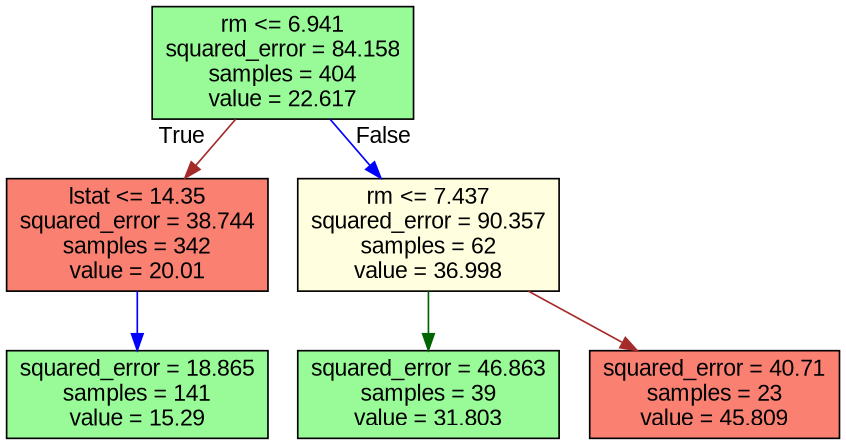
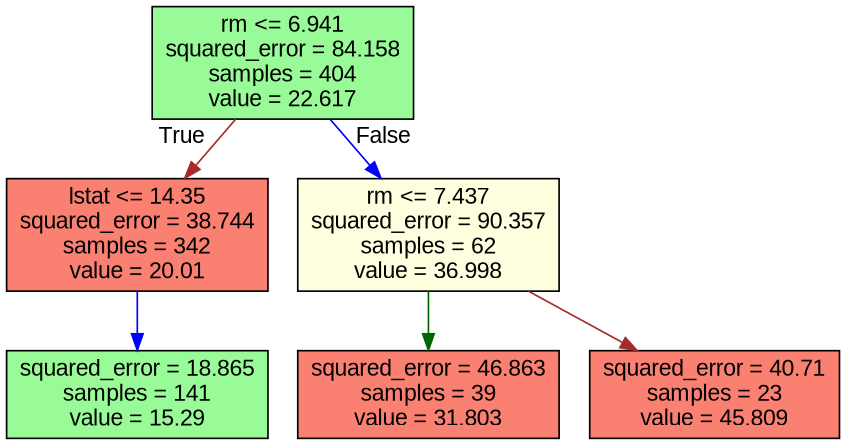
(428, 395) -> (428, 395)
